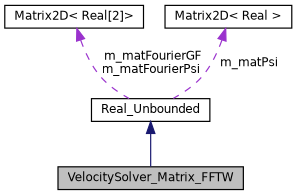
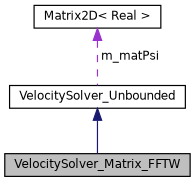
(74, 17) -> none
(151, 110) -> (97, 97)
